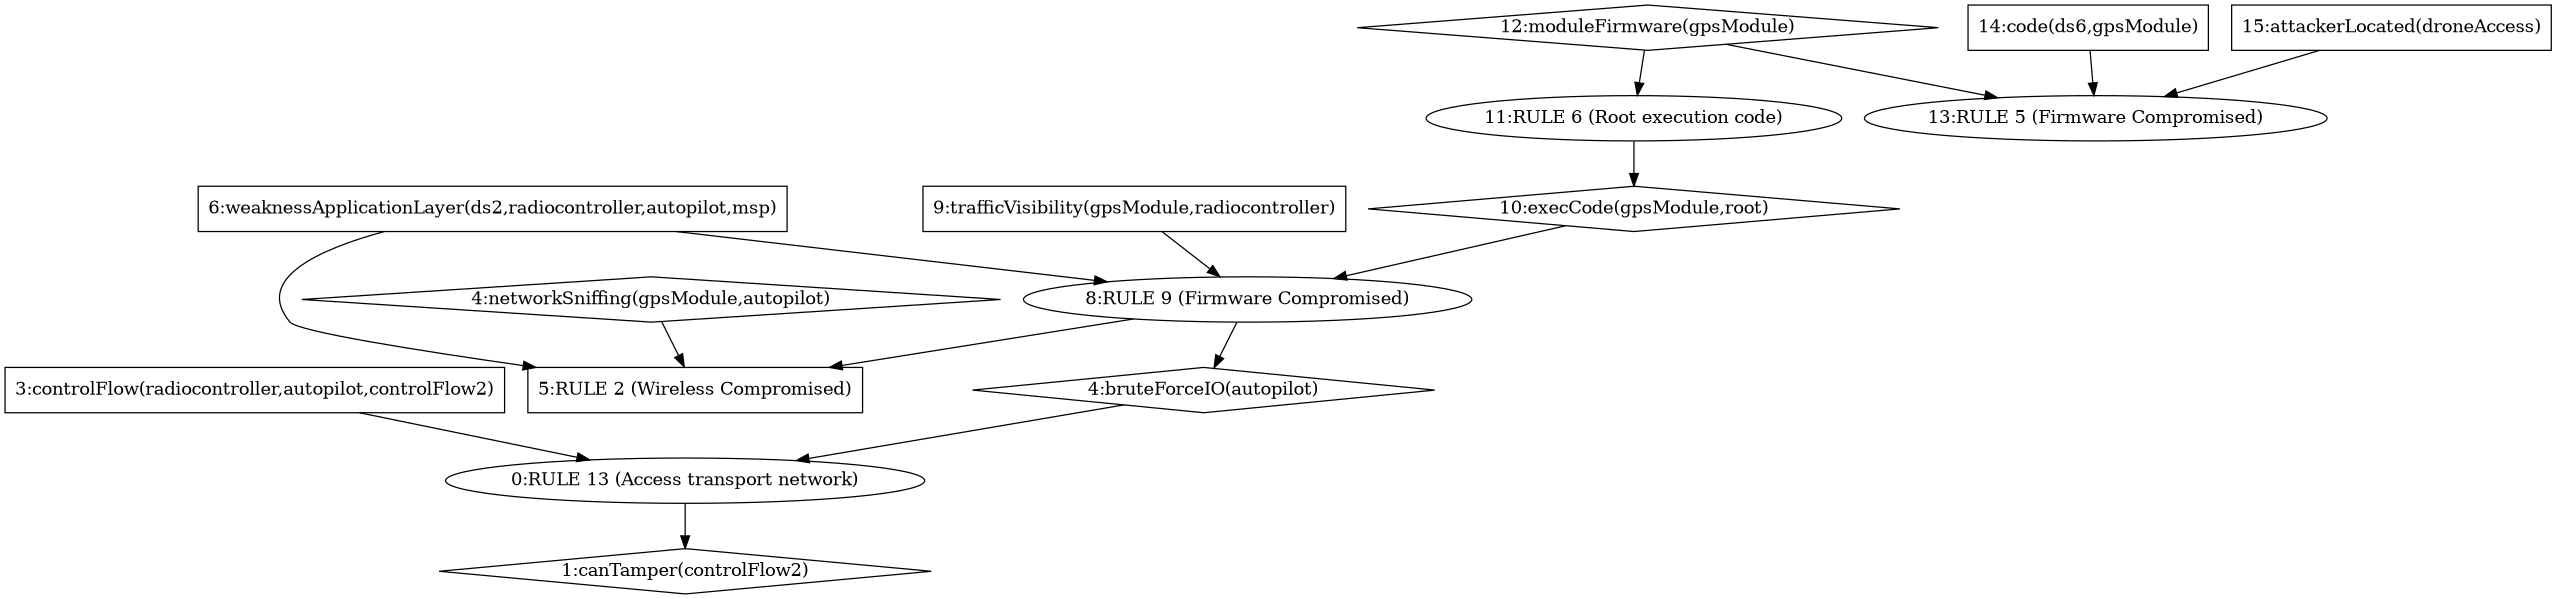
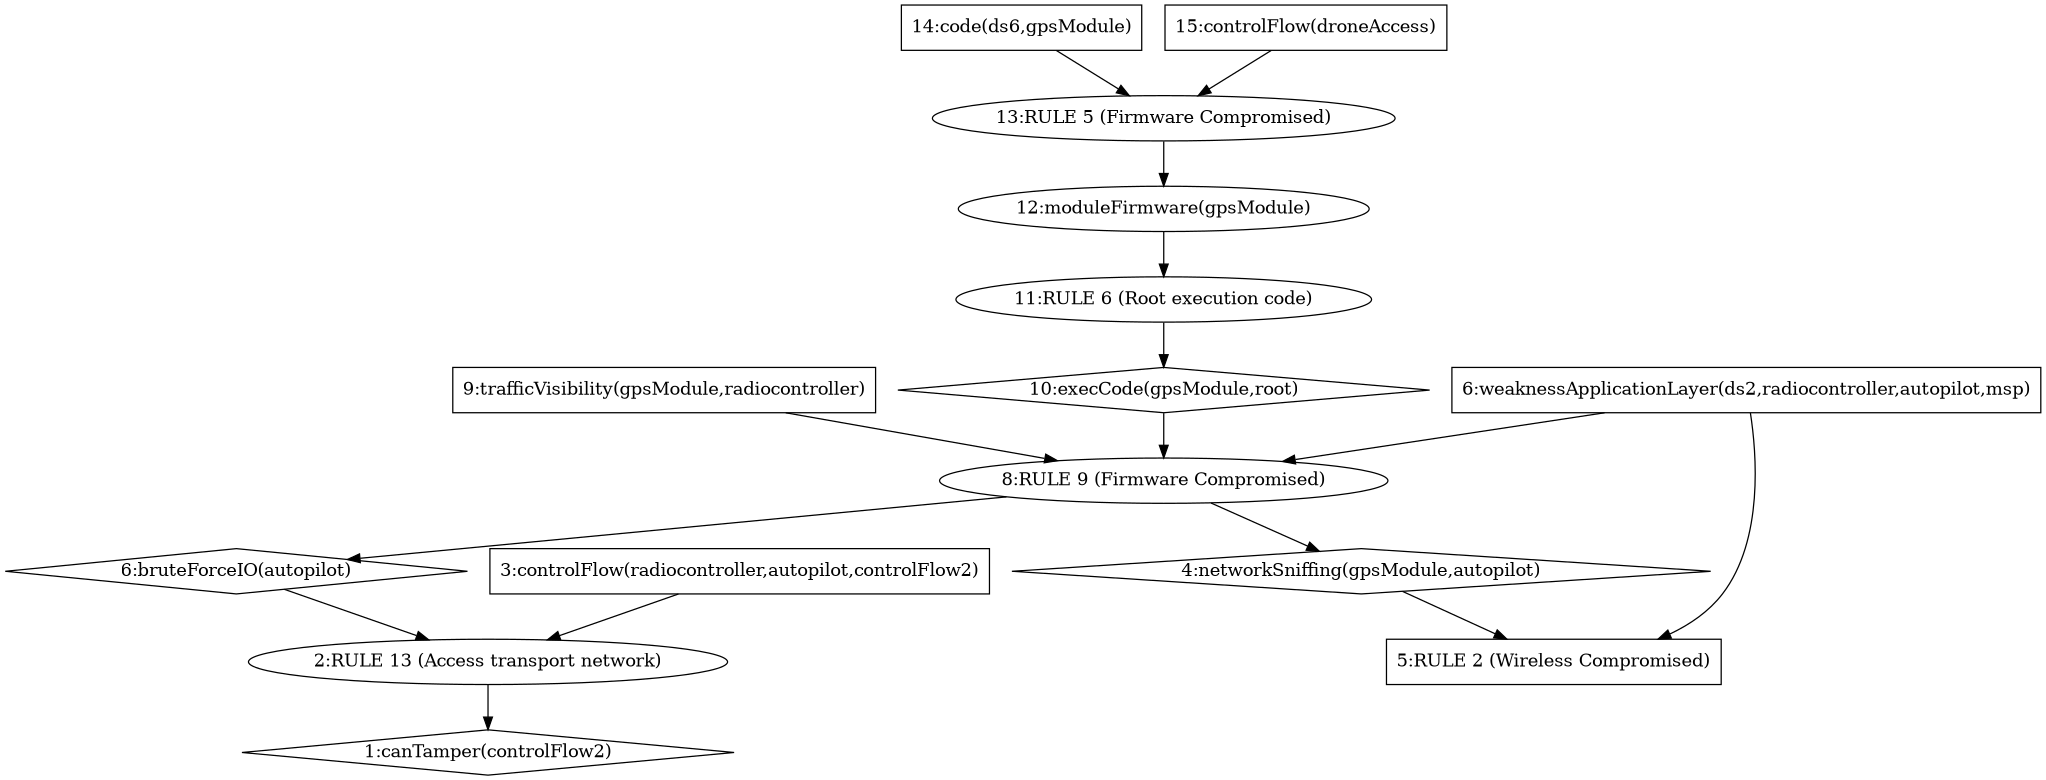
(1648, 28) -> (1164, 209)
(2391, 28) -> (1306, 28)
(1855, 70) -> (1164, 157)
(988, 342) -> (1259, 525)
(1204, 390) -> (236, 571)
(685, 481) -> (488, 662)
